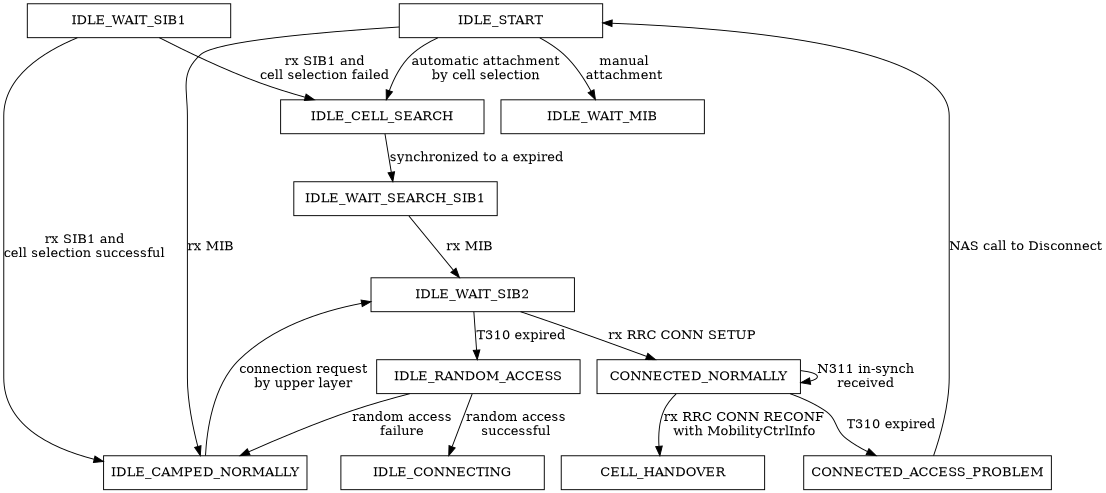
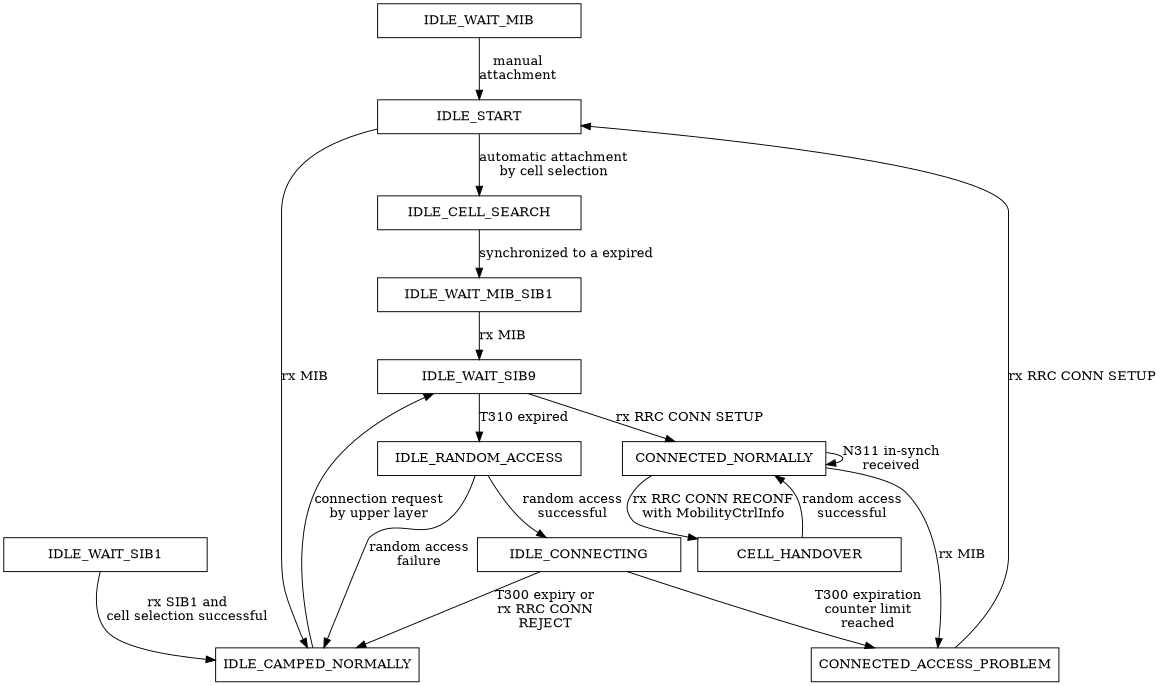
(570, 60) -> (479, 64)
(231, 71) -> none
(396, 199) -> (479, 295)
(1026, 247) -> (1082, 377)
(473, 295) -> (479, 377)
(891, 425) -> (962, 555)
none -> (800, 507)
none -> (453, 608)
none -> (746, 610)
